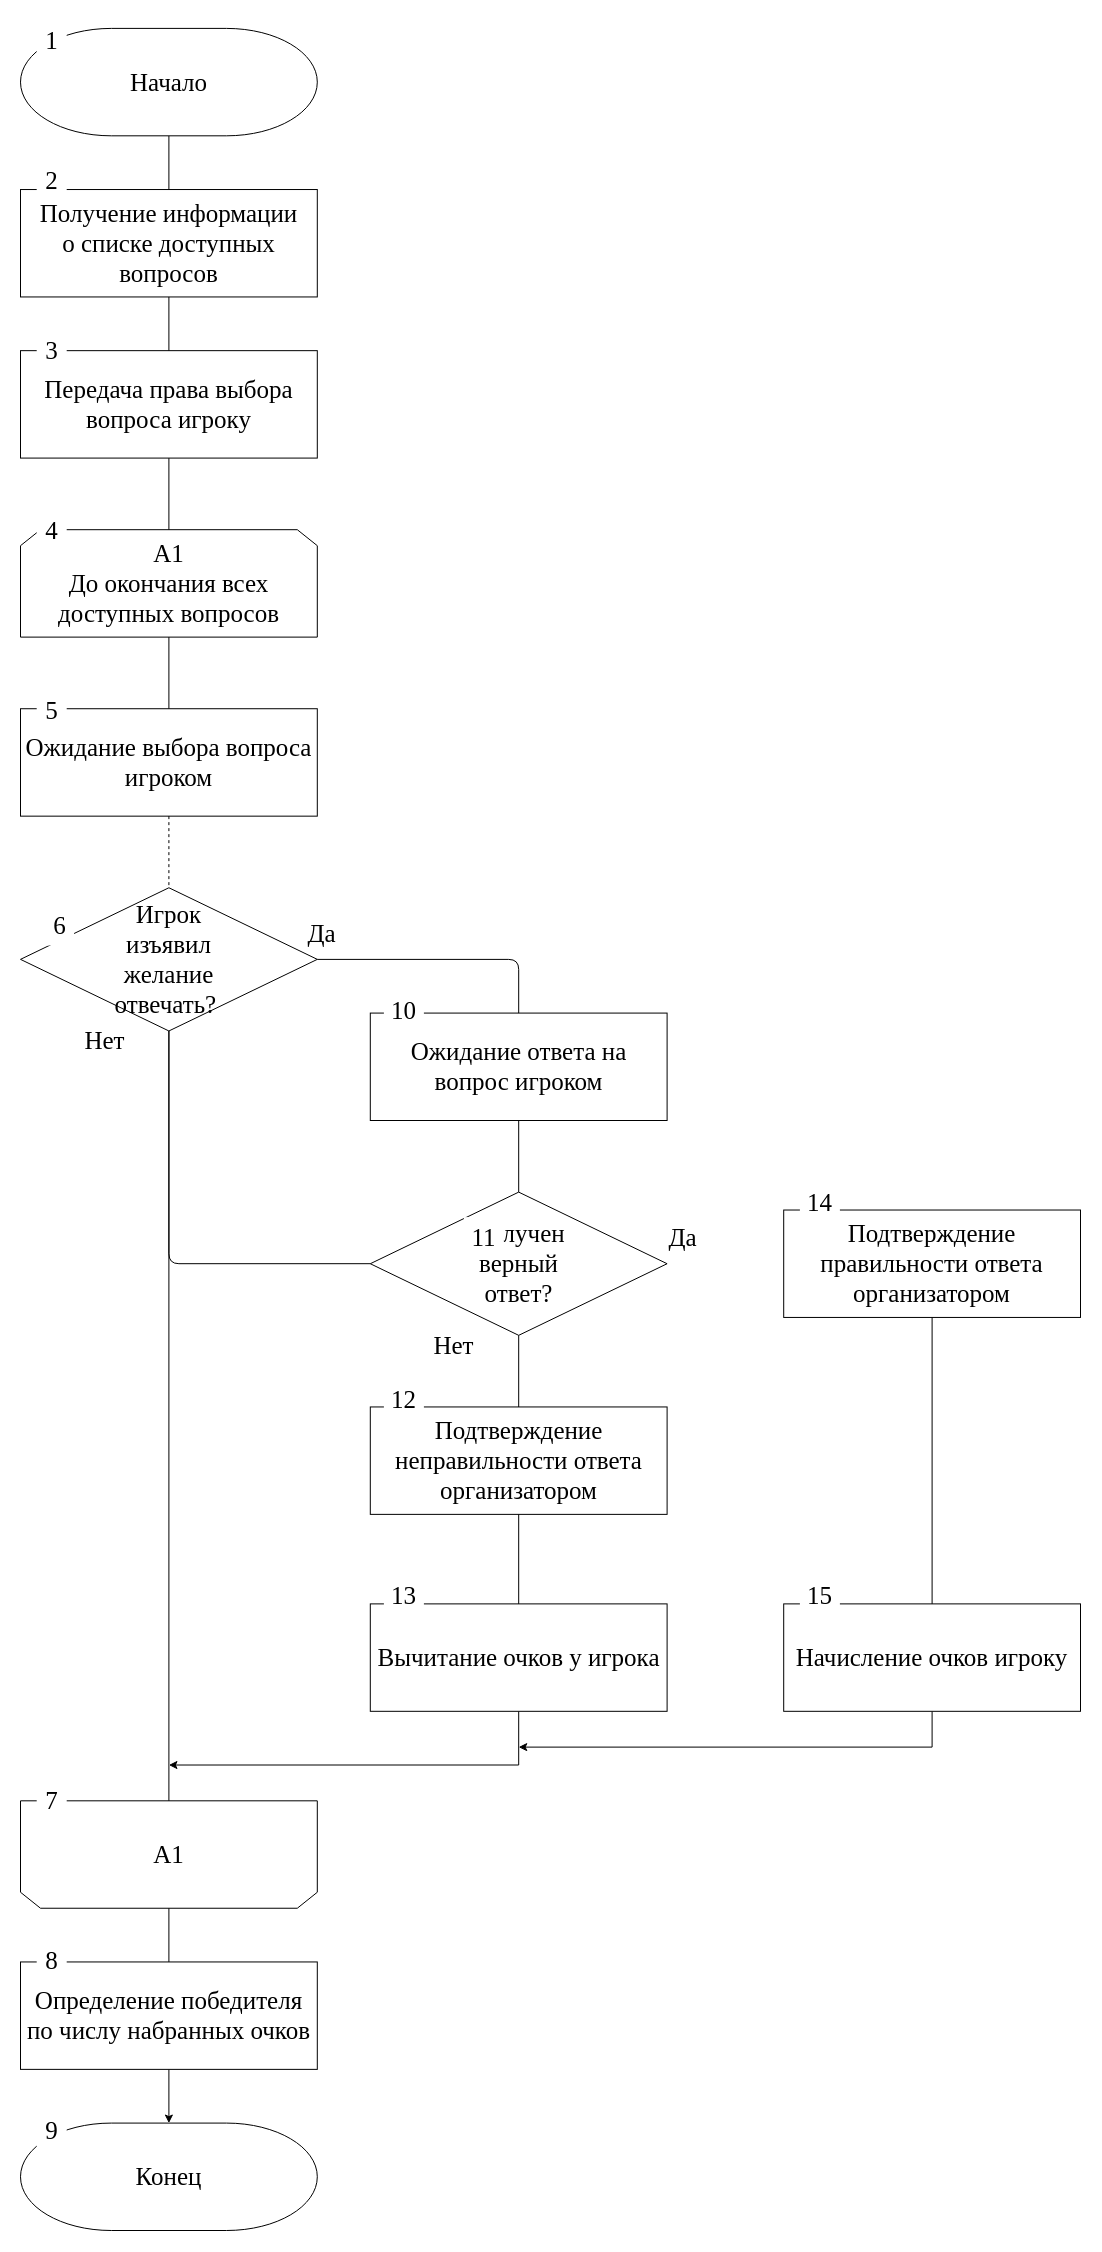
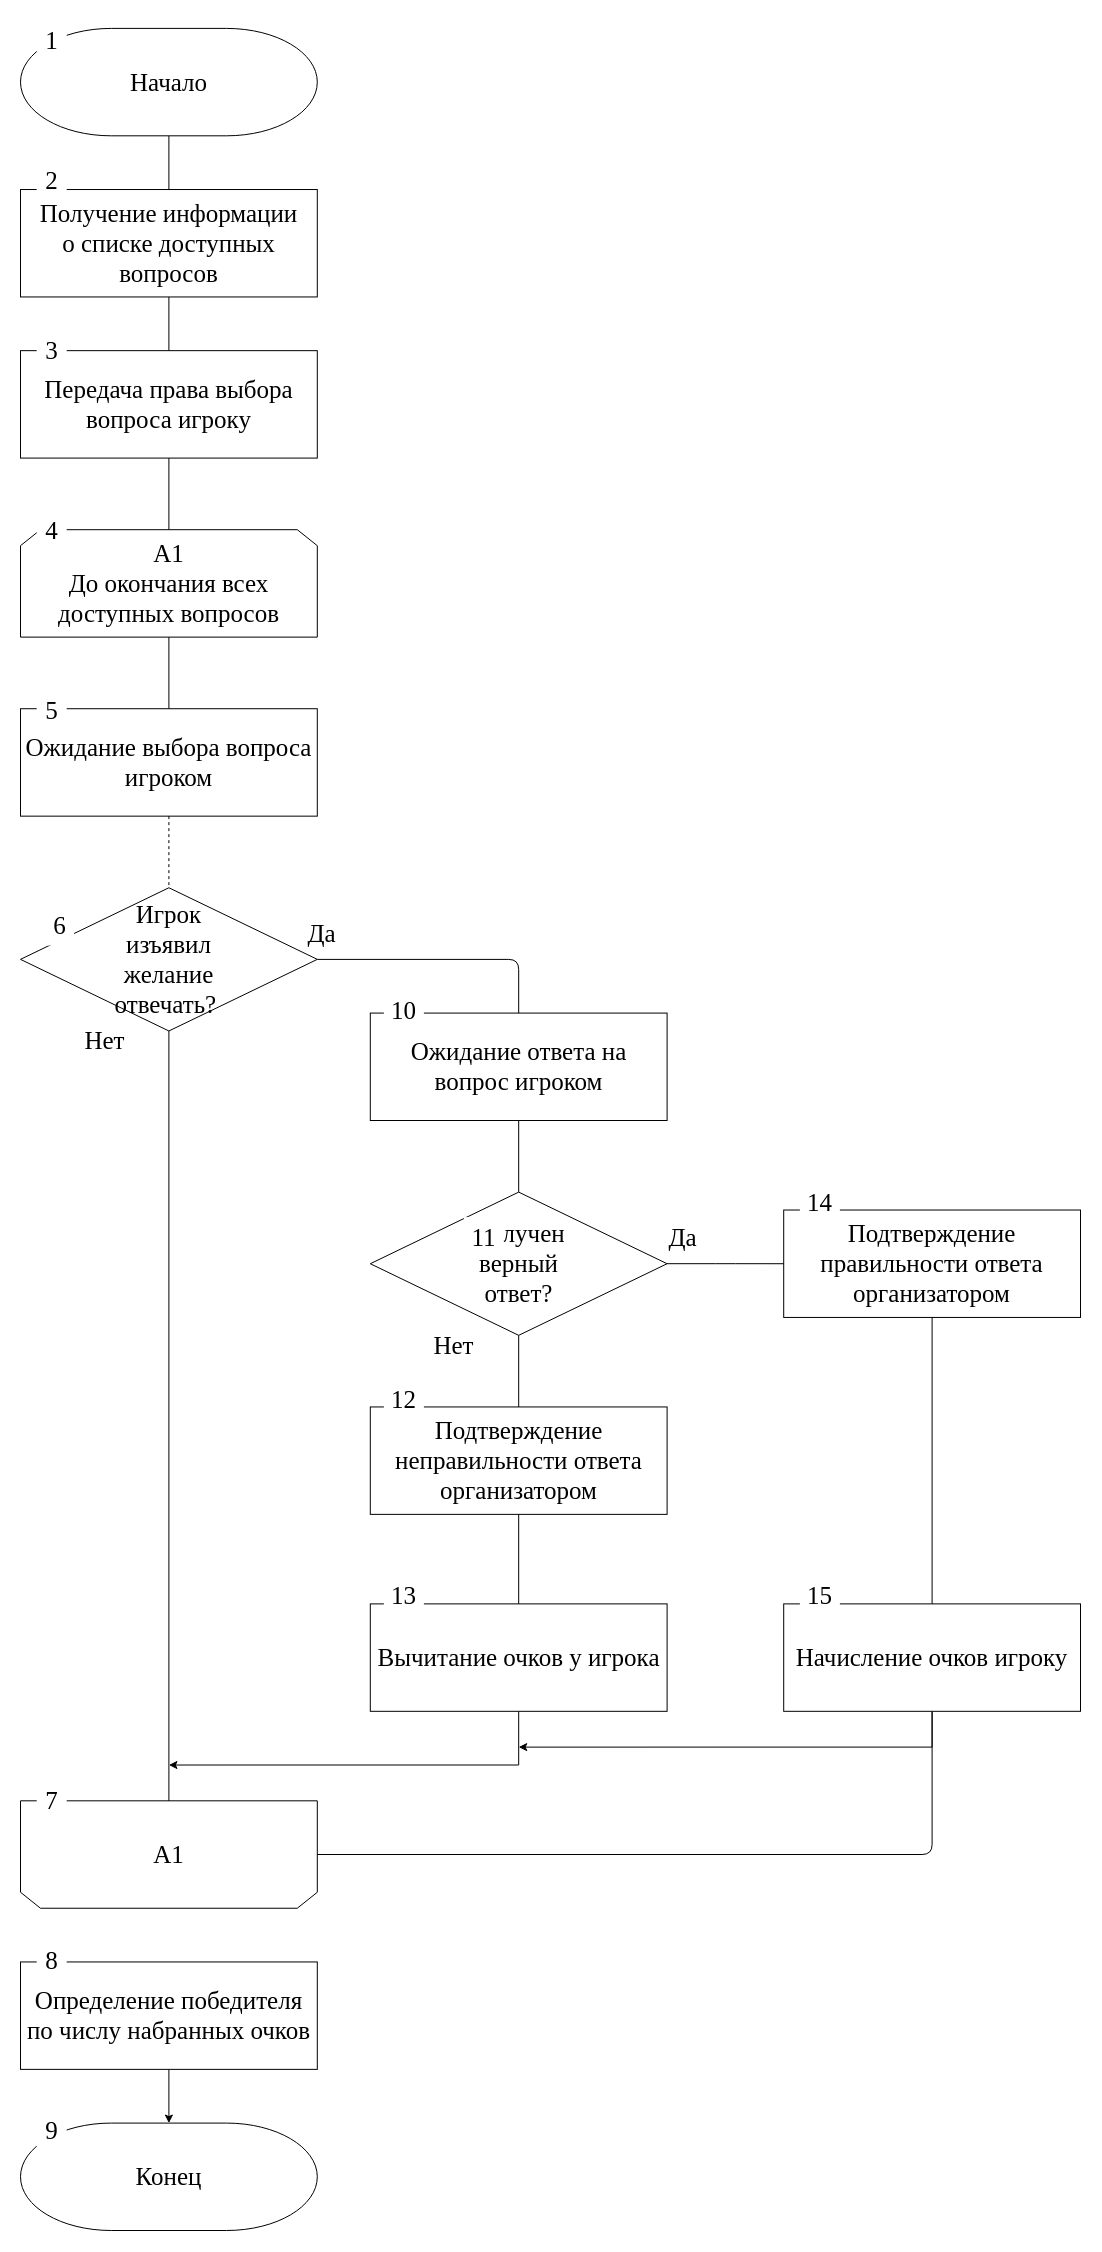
(271, 1264) -> (725, 1264)
(169, 1935) -> (672, 1855)
